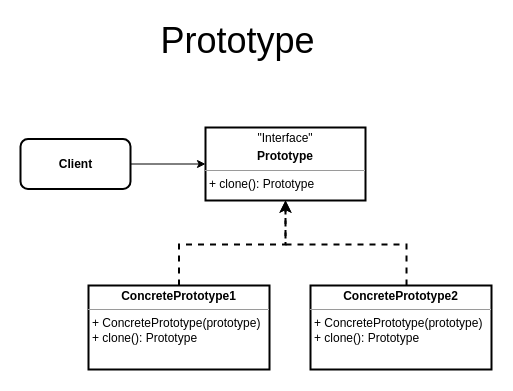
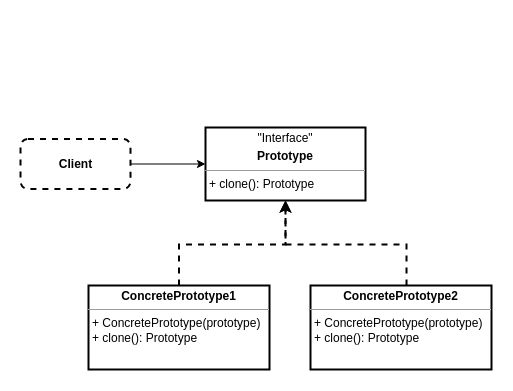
(238, 41) -> none
(76, 164) -> (76, 164)
